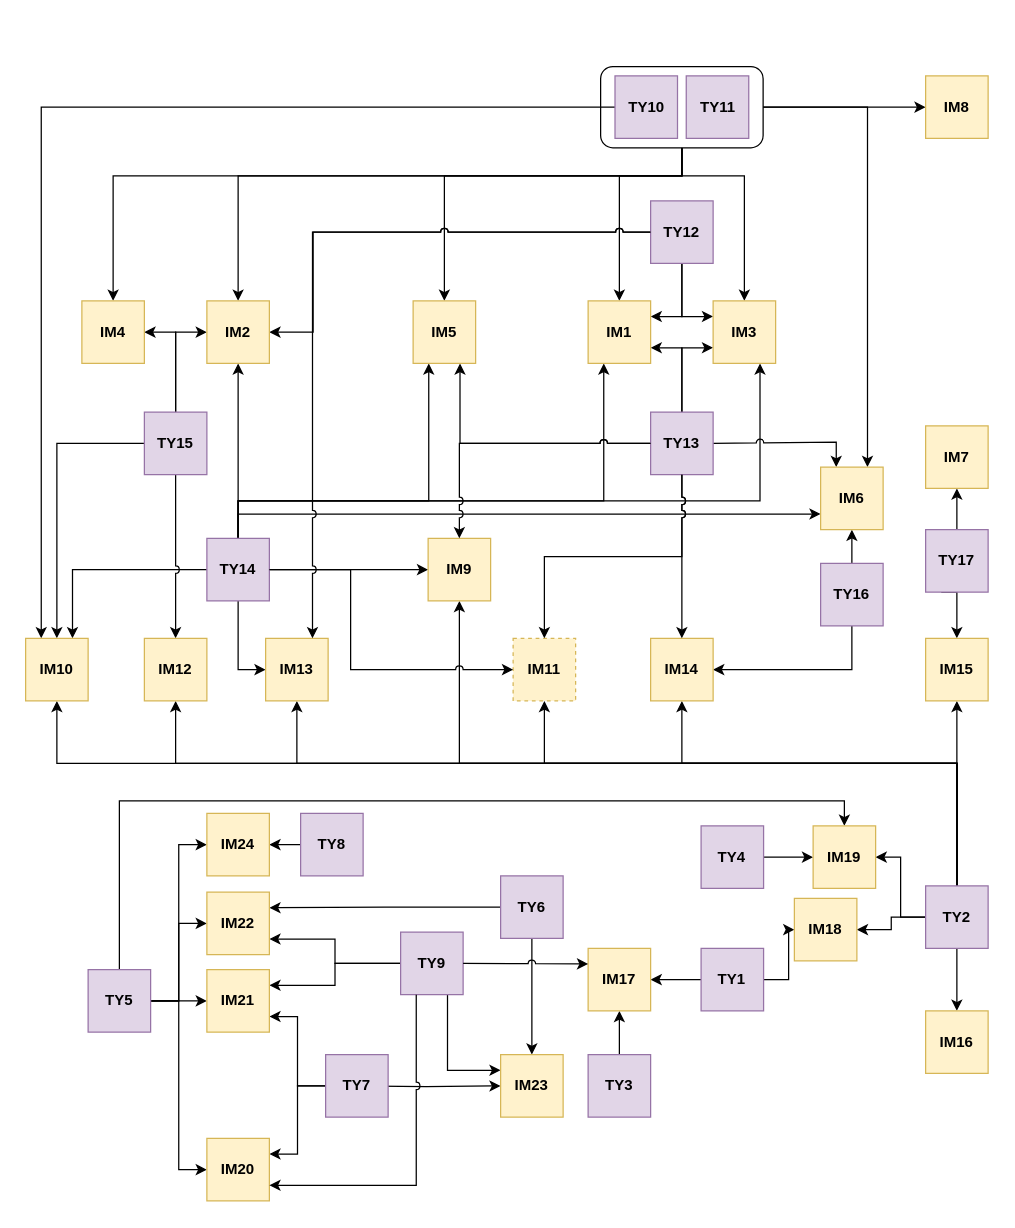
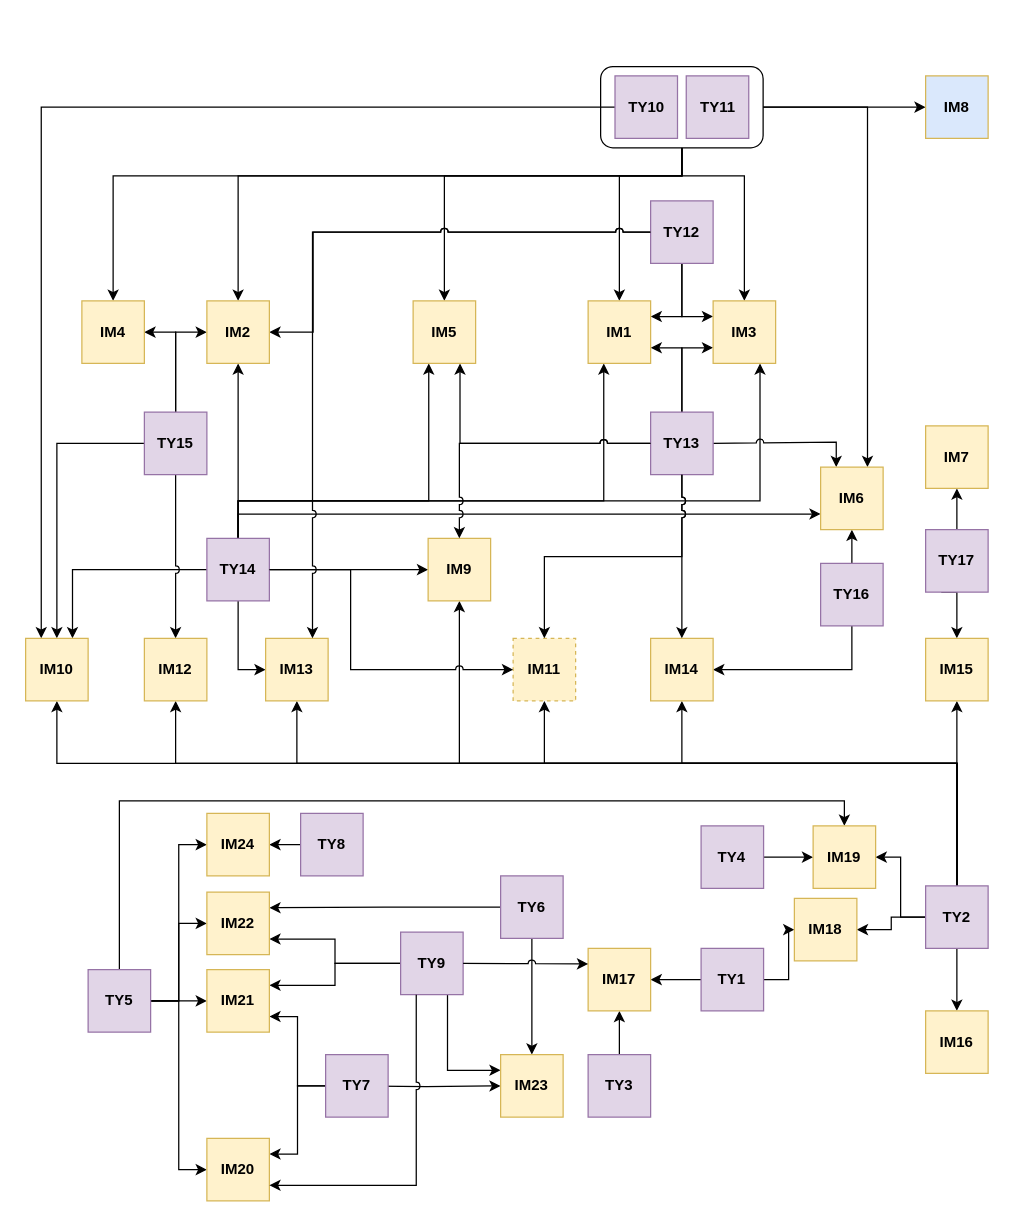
(957, 107) -> (957, 107)
